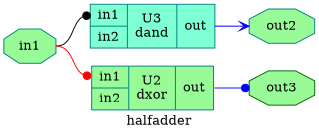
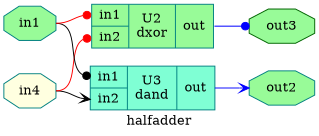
none -> (30, 91)
